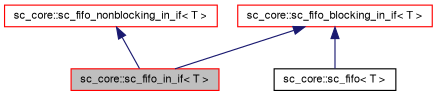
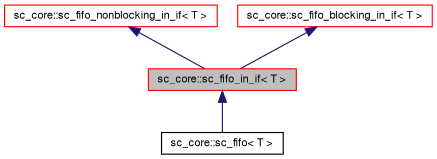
(335, 54) -> (222, 117)
